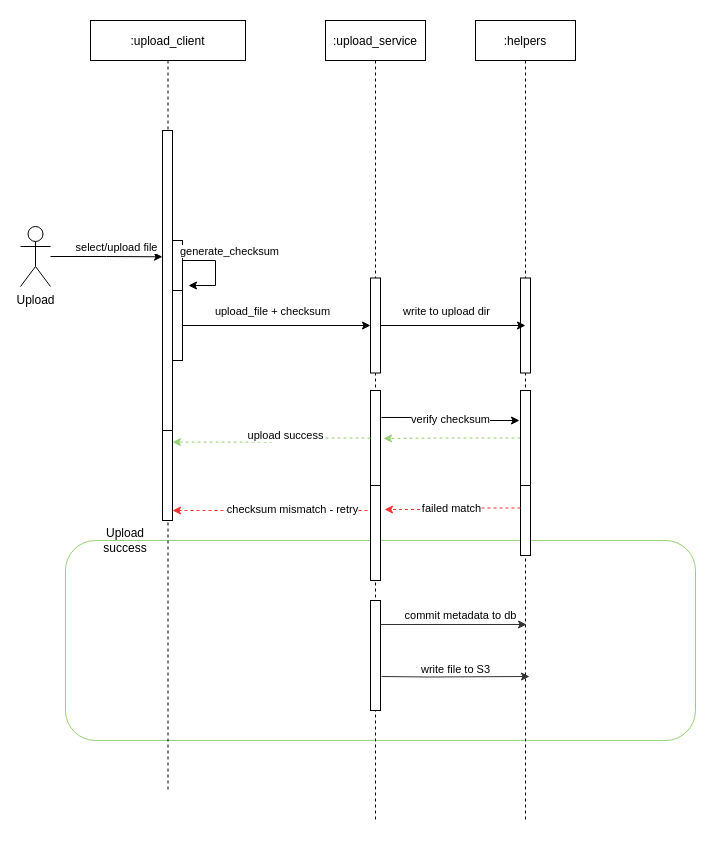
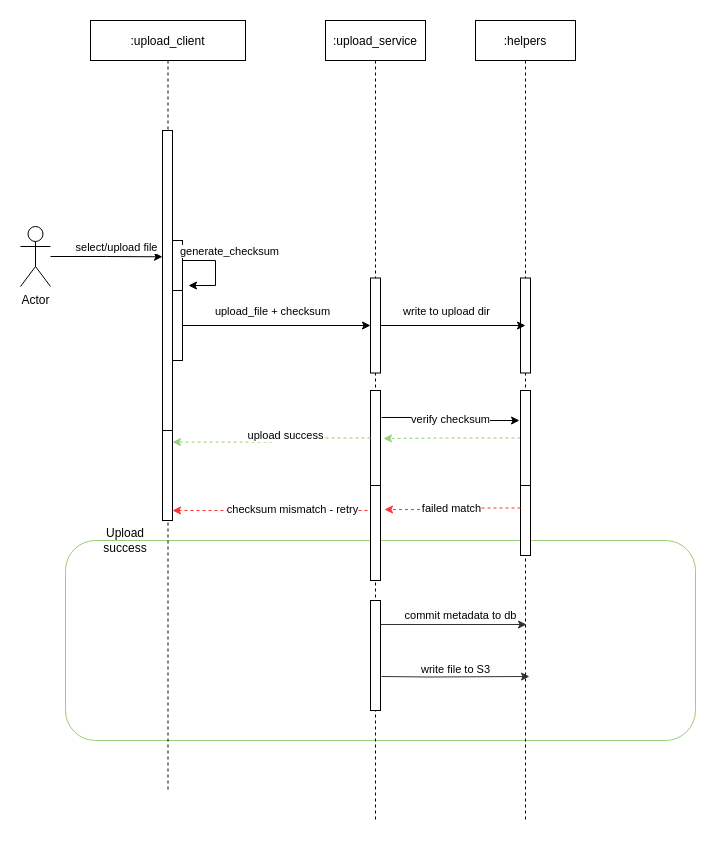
(36, 301) -> (36, 301)
